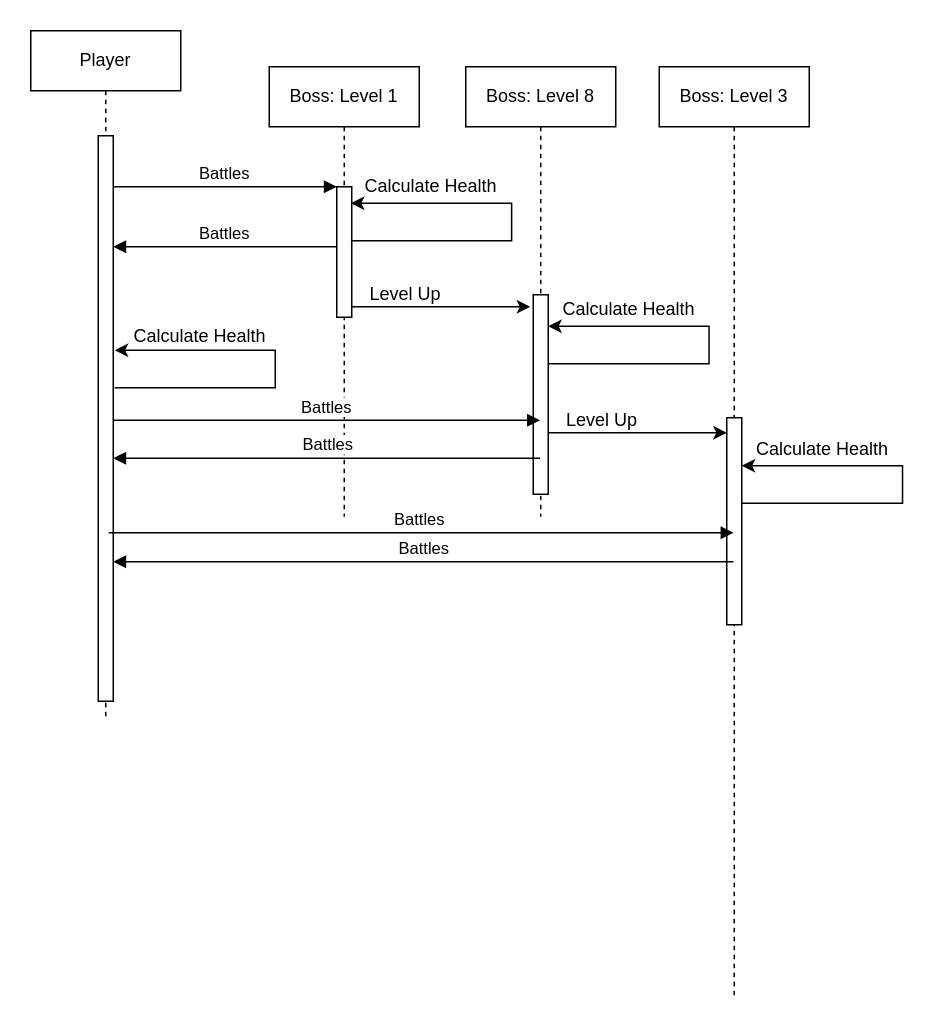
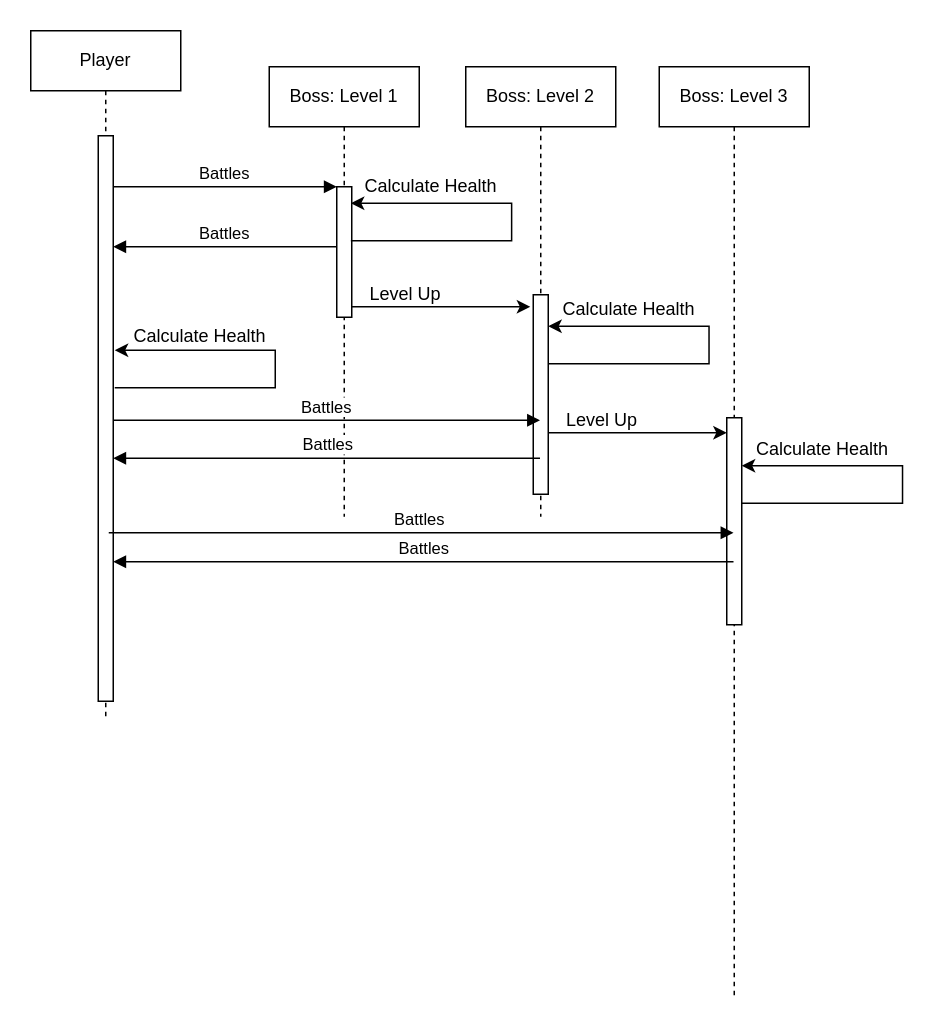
(541, 97) -> (541, 97)
